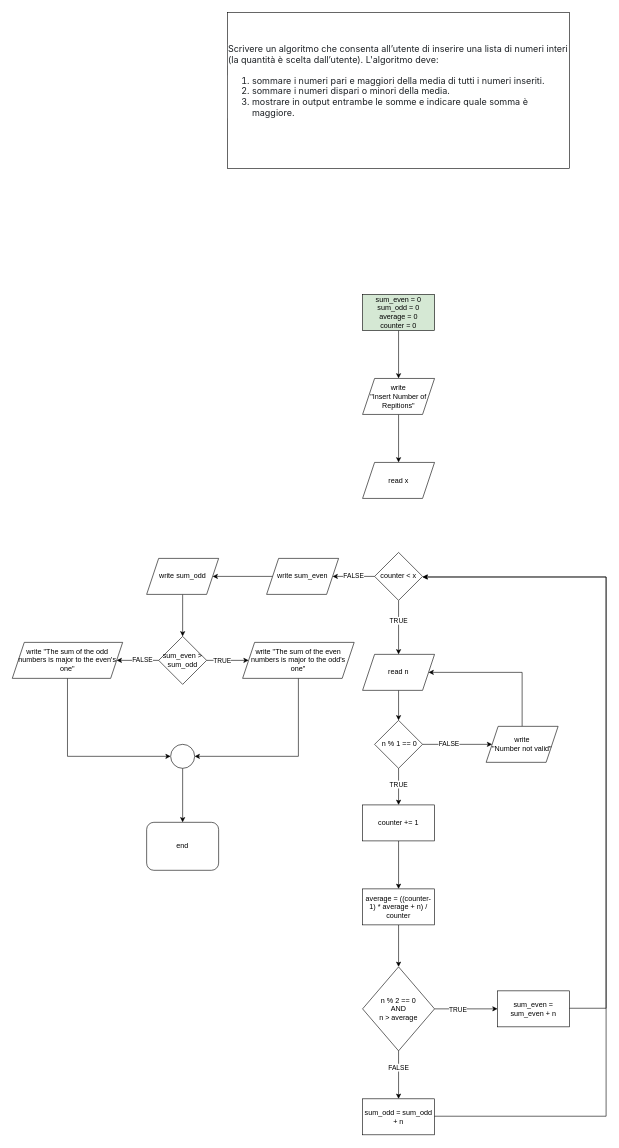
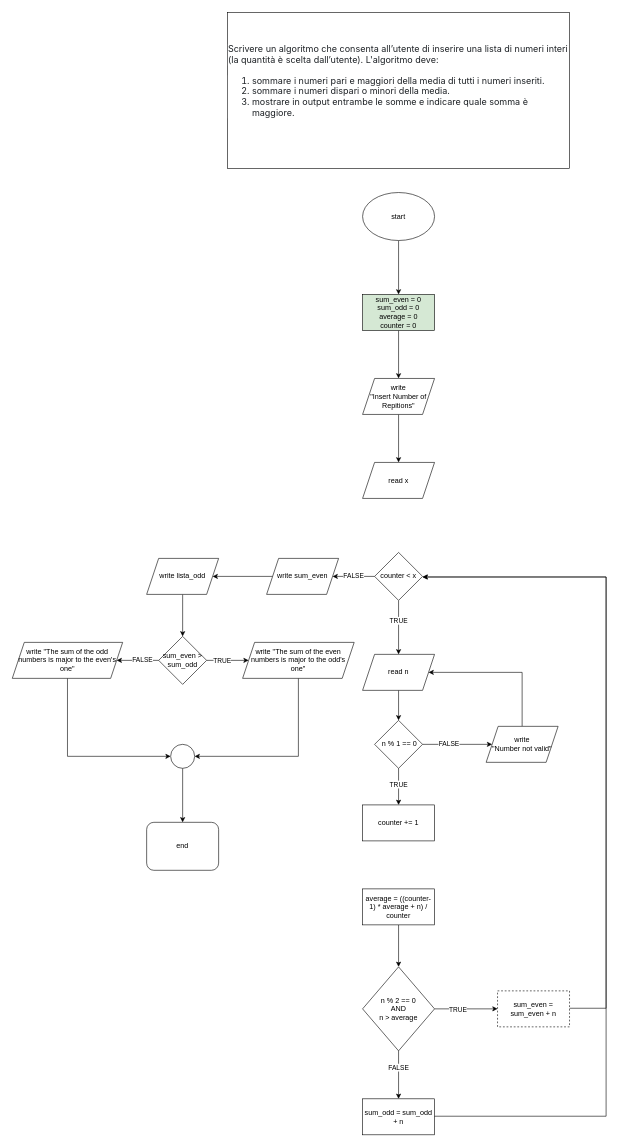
none -> (399, 216)
none -> (399, 265)
(183, 576) -> (183, 576)
(399, 863) -> none
(534, 1009) -> (534, 1009)
